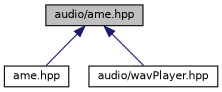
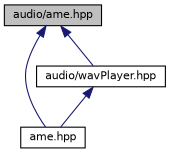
none -> (73, 111)
